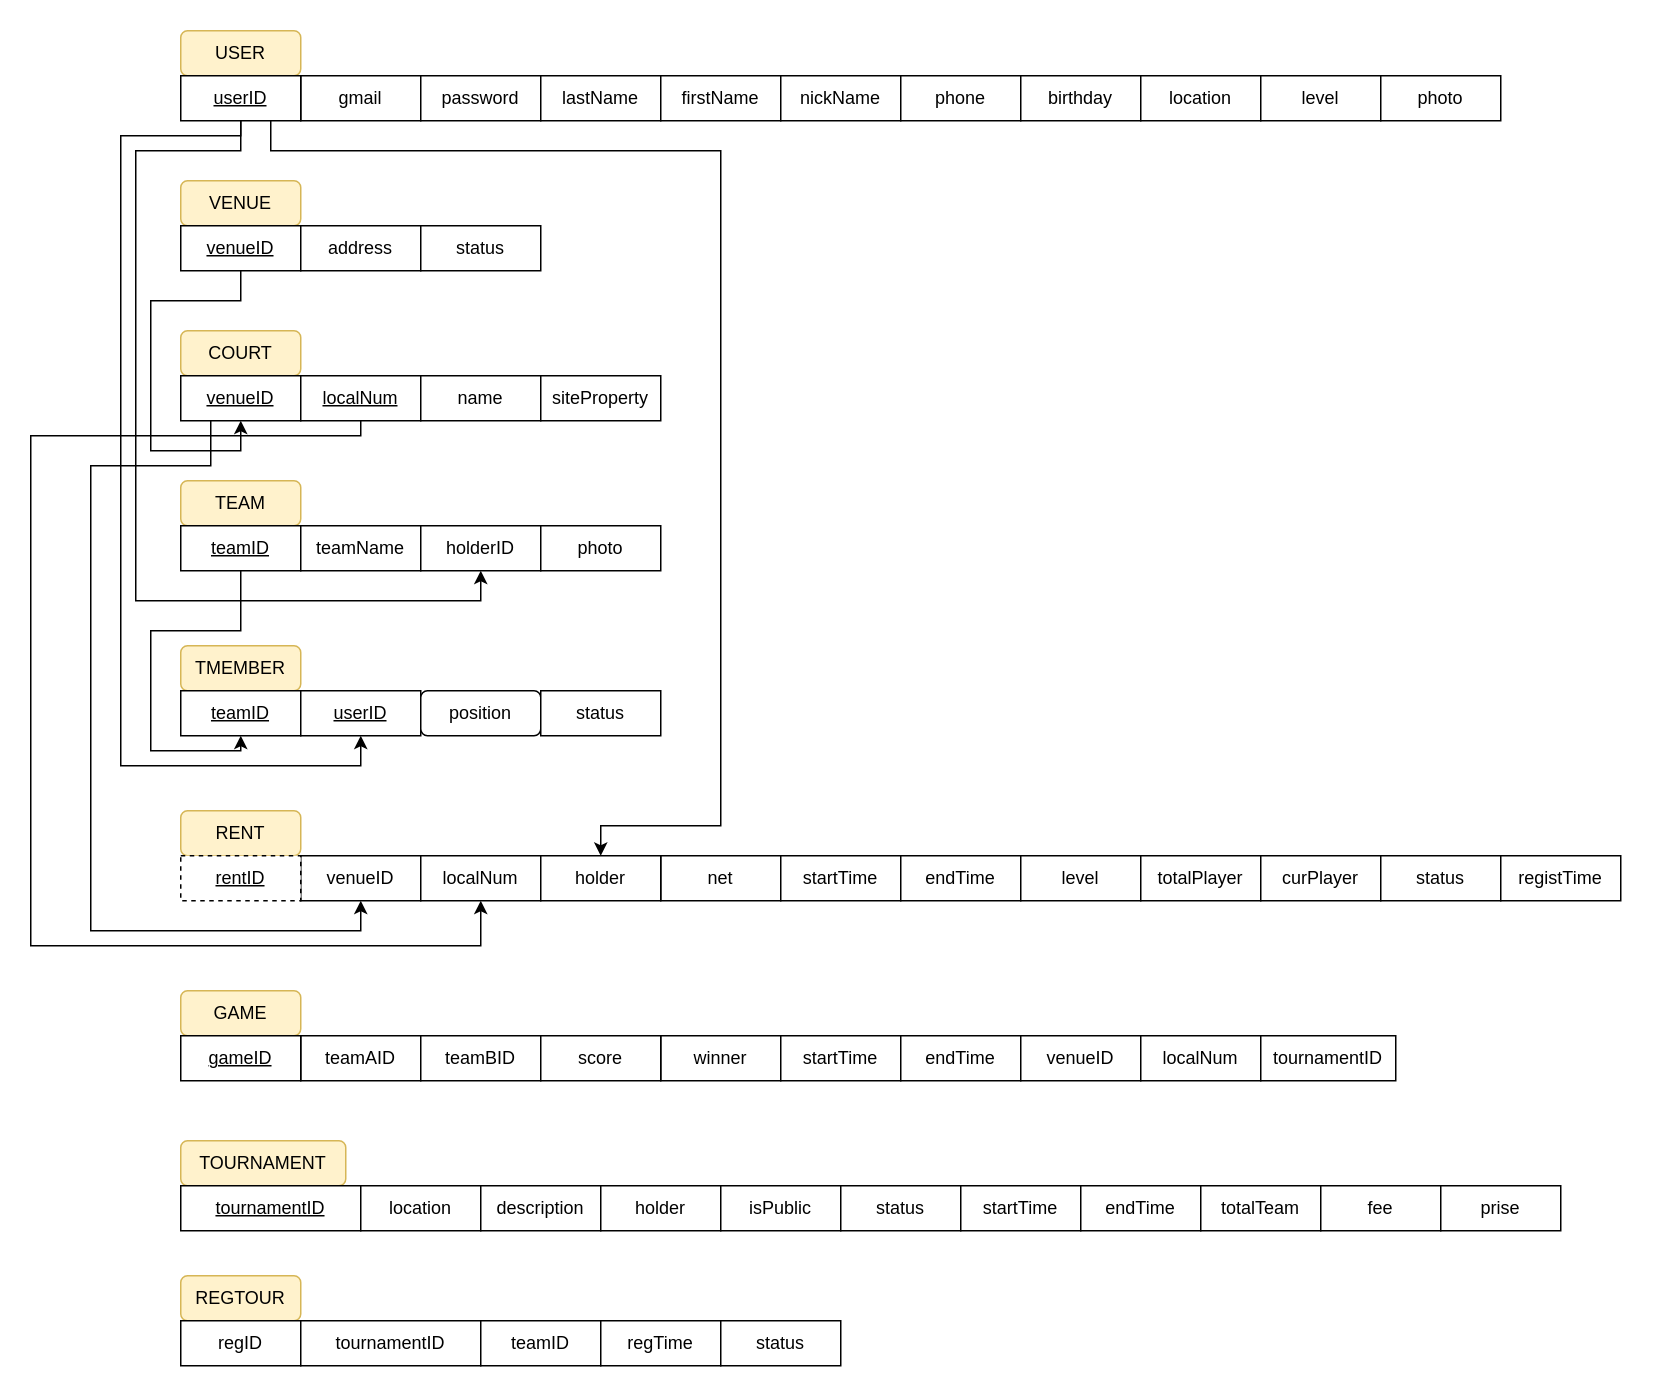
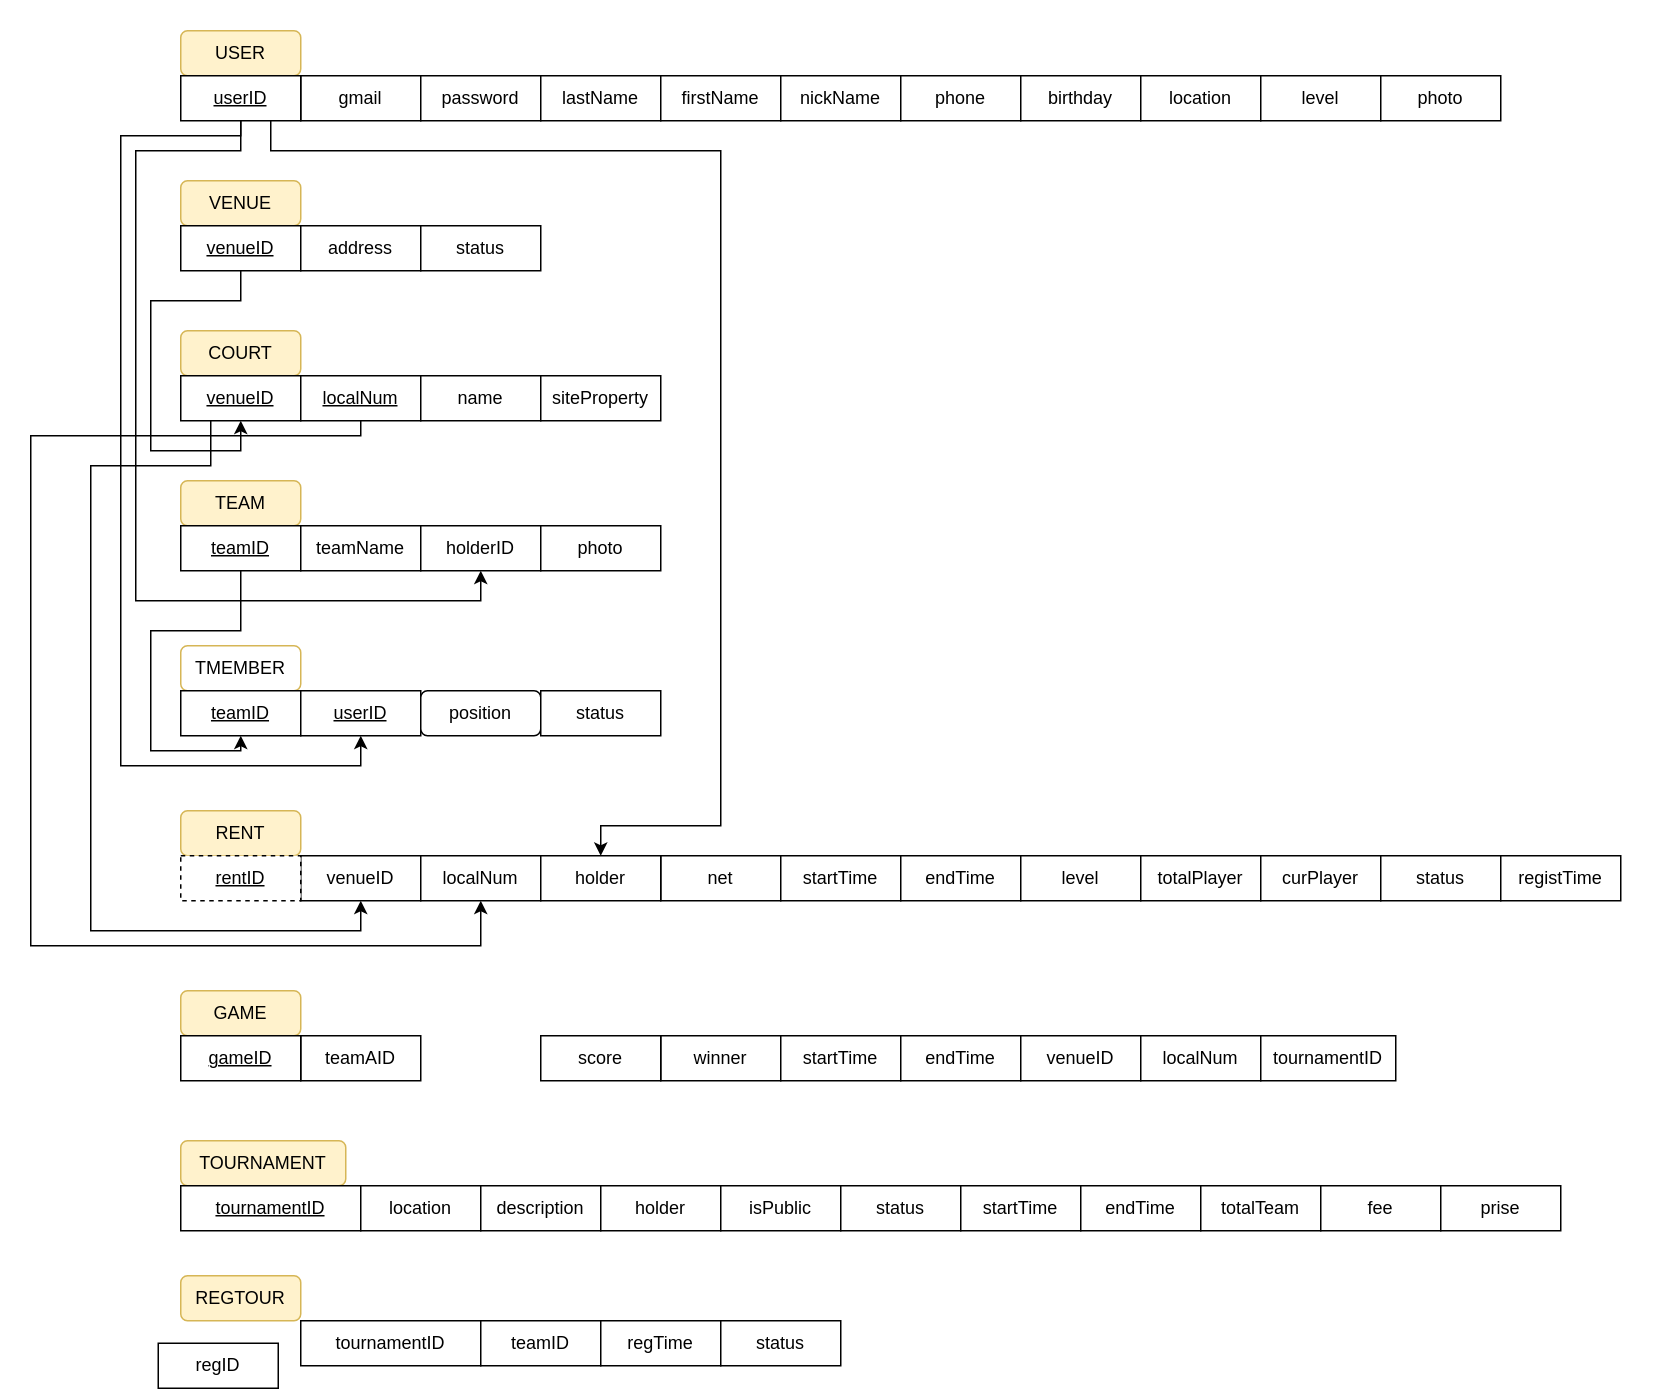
(241, 668) -> (241, 668)
(481, 1058) -> none
(241, 1343) -> (218, 1366)
